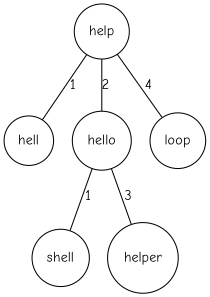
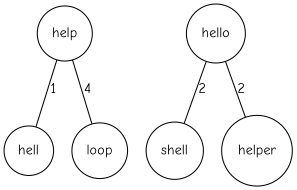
(102, 85) -> none
(88, 196) -> (203, 89)
(128, 196) -> (242, 89)
